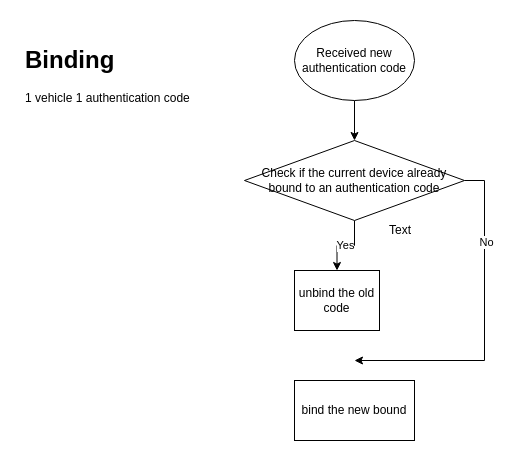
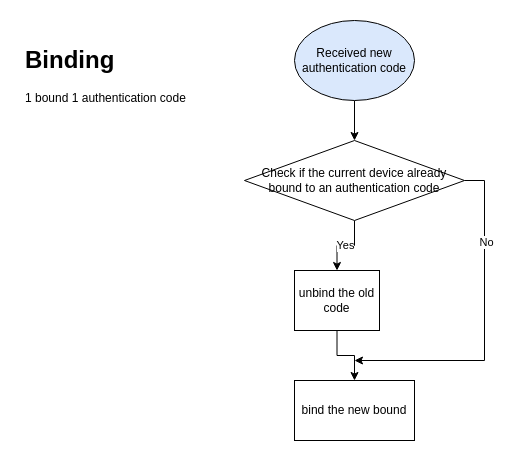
(117, 52) -> (114, 45)
(355, 61) -> (355, 61)
(401, 231) -> none
none -> (342, 356)
